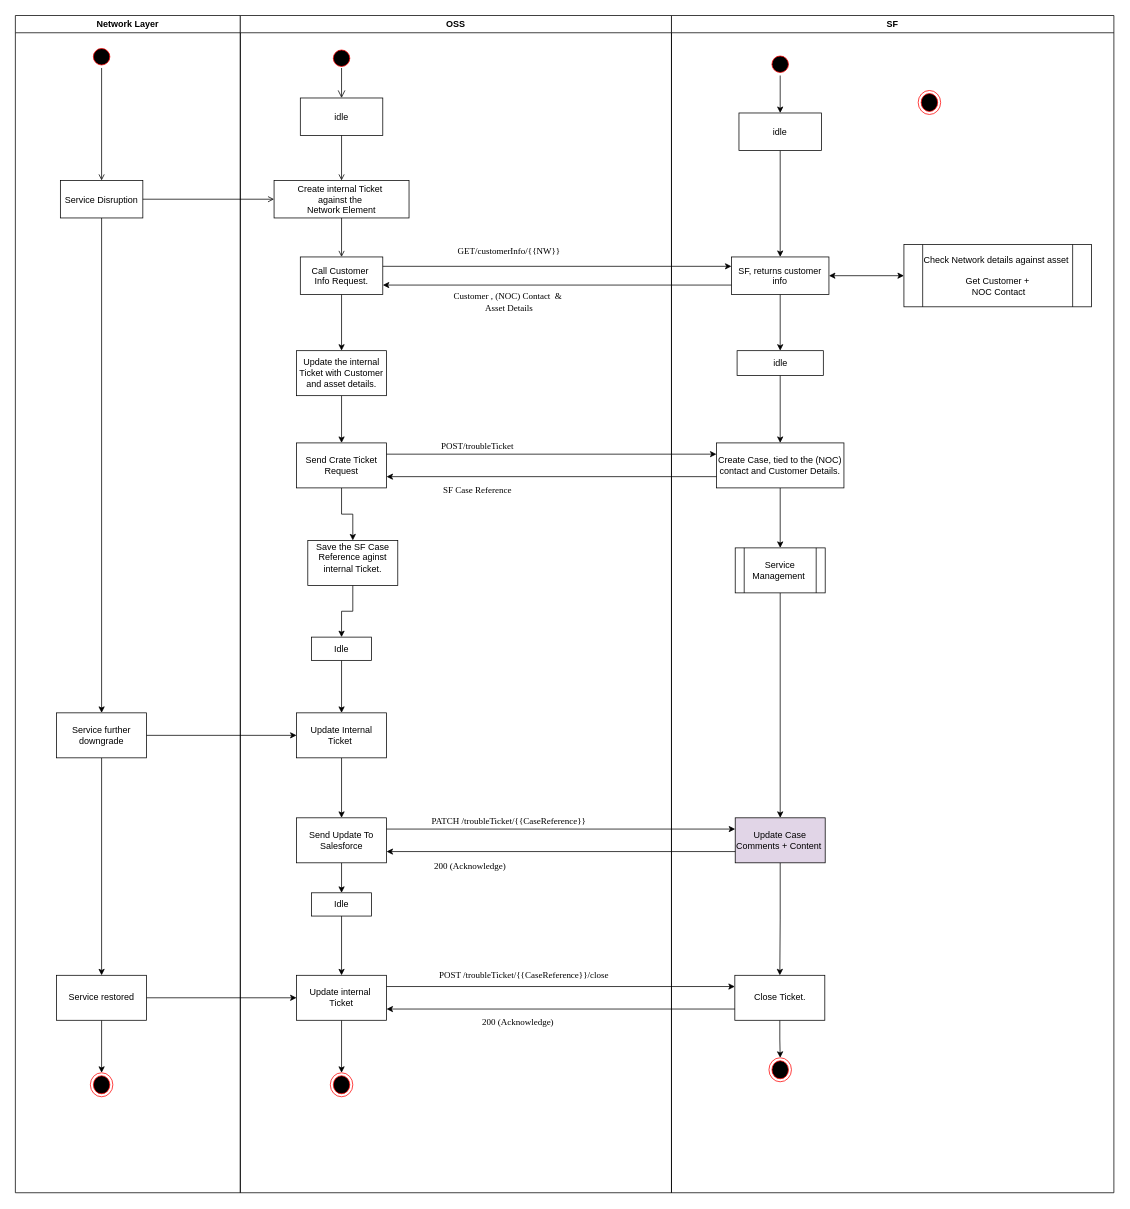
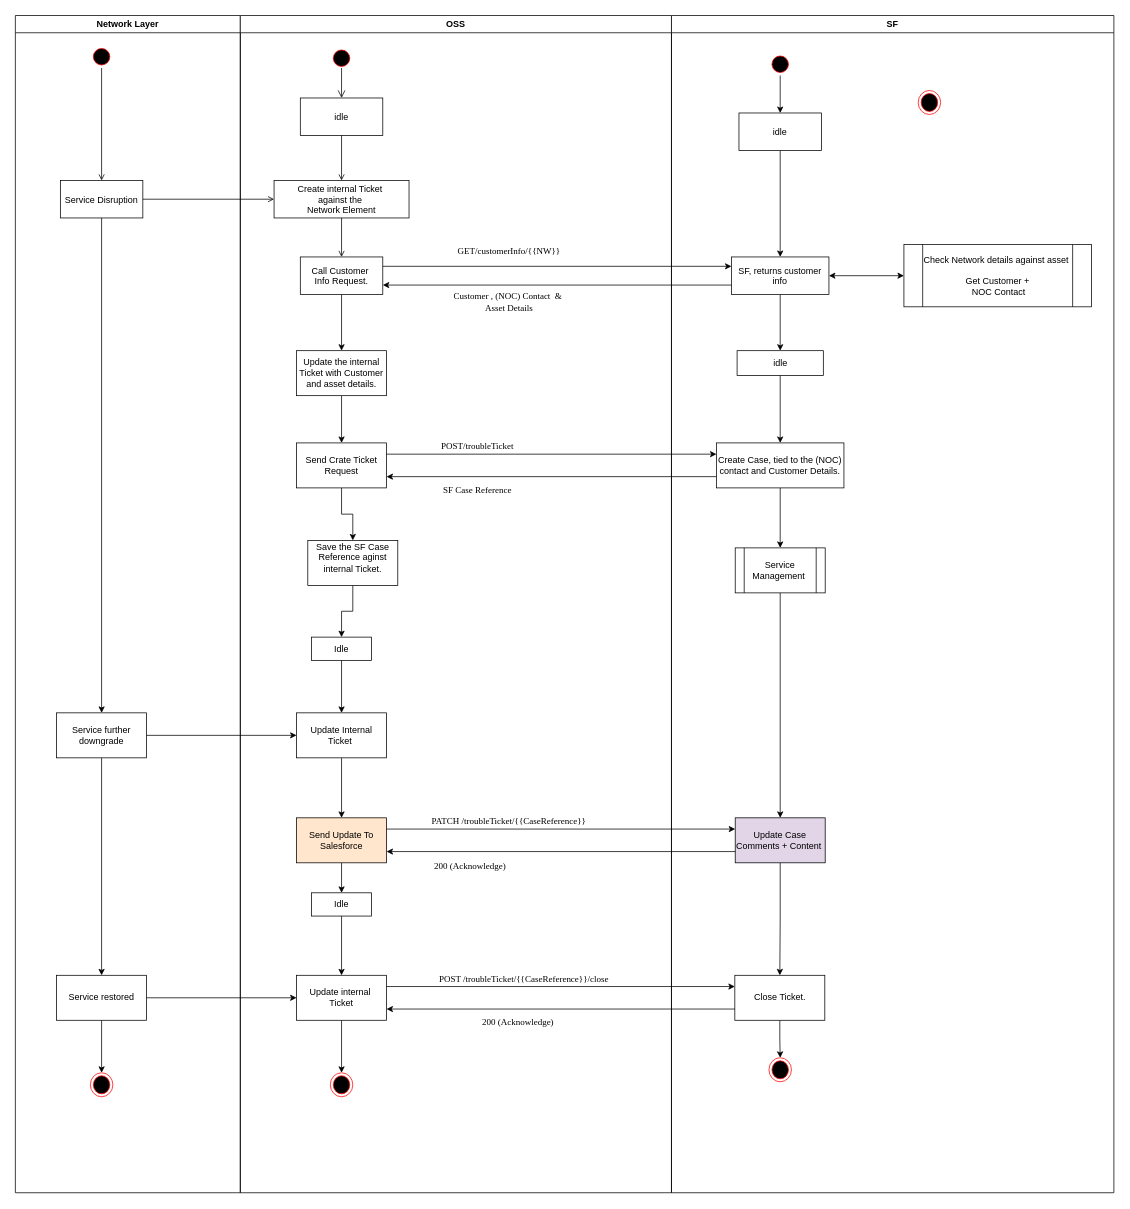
(342, 840) -> (342, 840)
(524, 975) -> (524, 979)
